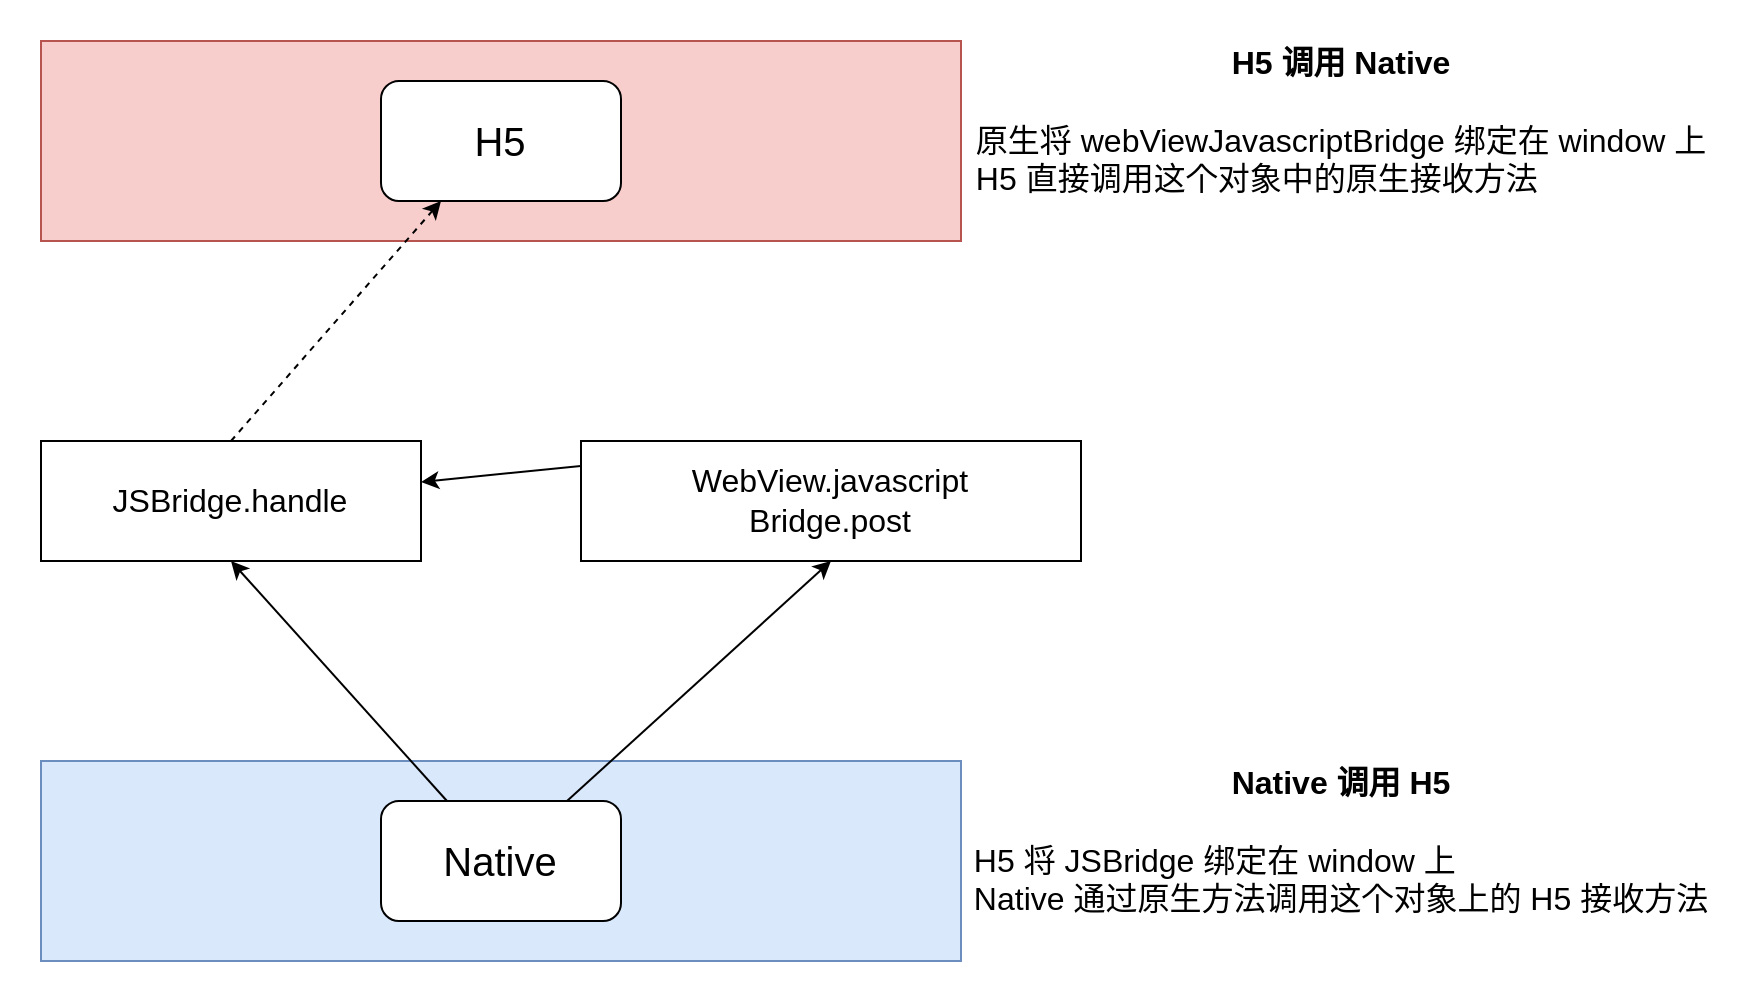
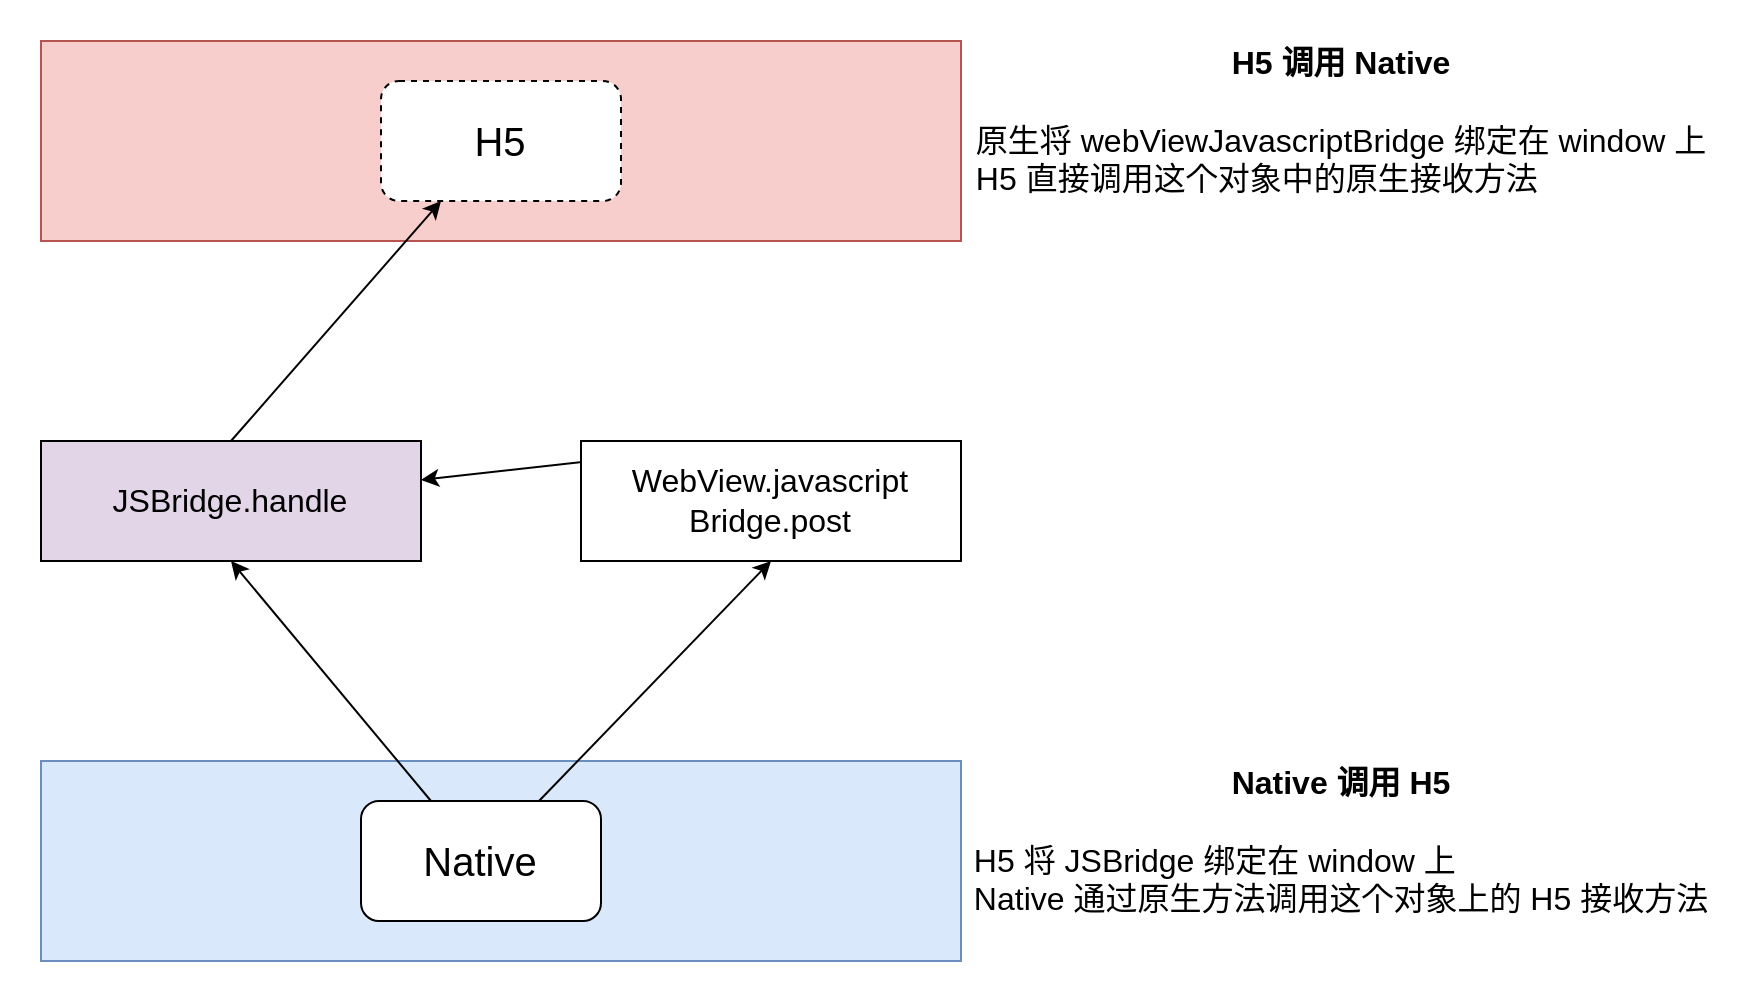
(501, 141) -> (501, 141)
(332, 326) -> (332, 326)
(231, 501) -> (231, 501)
(831, 501) -> (771, 501)
(501, 861) -> (481, 861)
